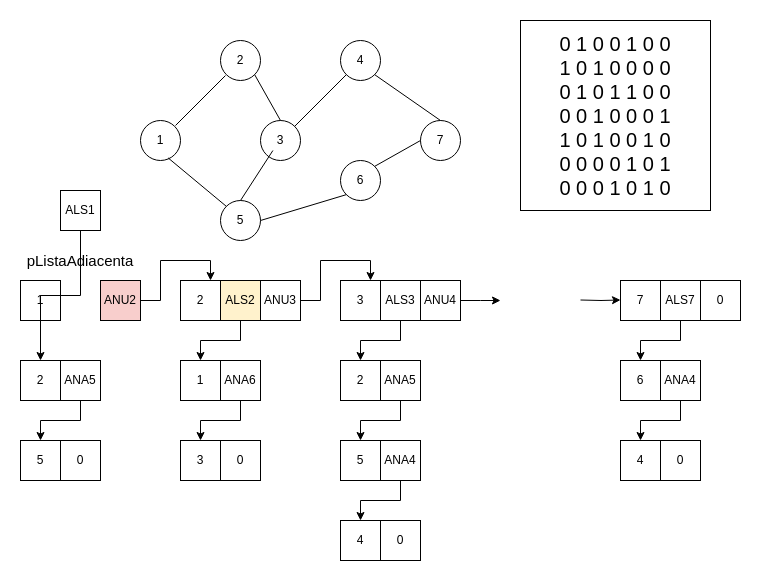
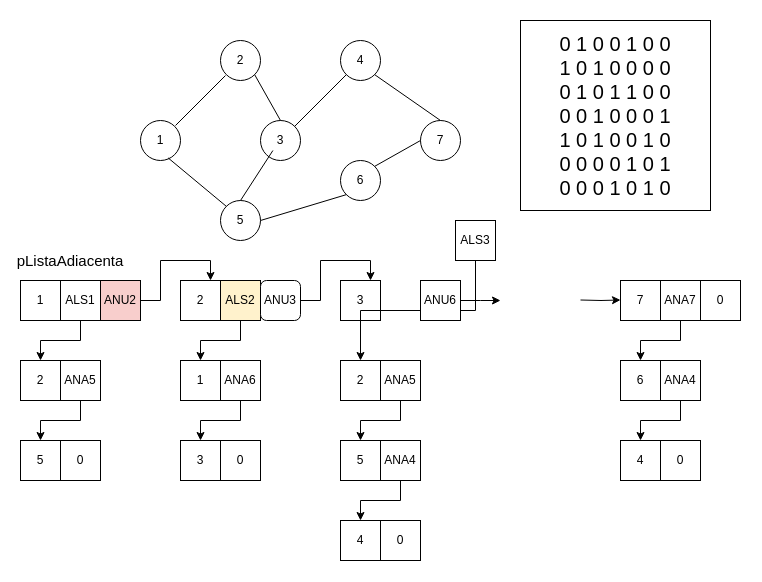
(81, 211) -> (81, 301)
(81, 261) -> (71, 261)
(281, 301) -> (281, 301)
(401, 301) -> (476, 241)
(441, 301) -> (441, 301)
(681, 301) -> (681, 301)
